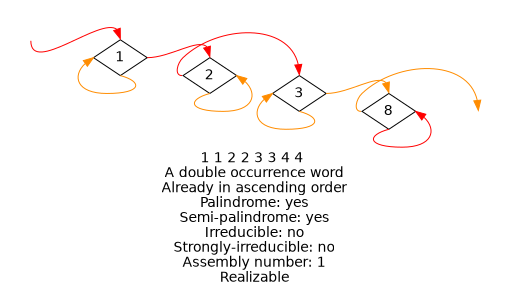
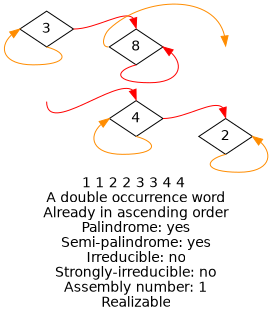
(234, 34) -> none
(120, 58) -> (136, 119)
(356, 86) -> (104, 22)
